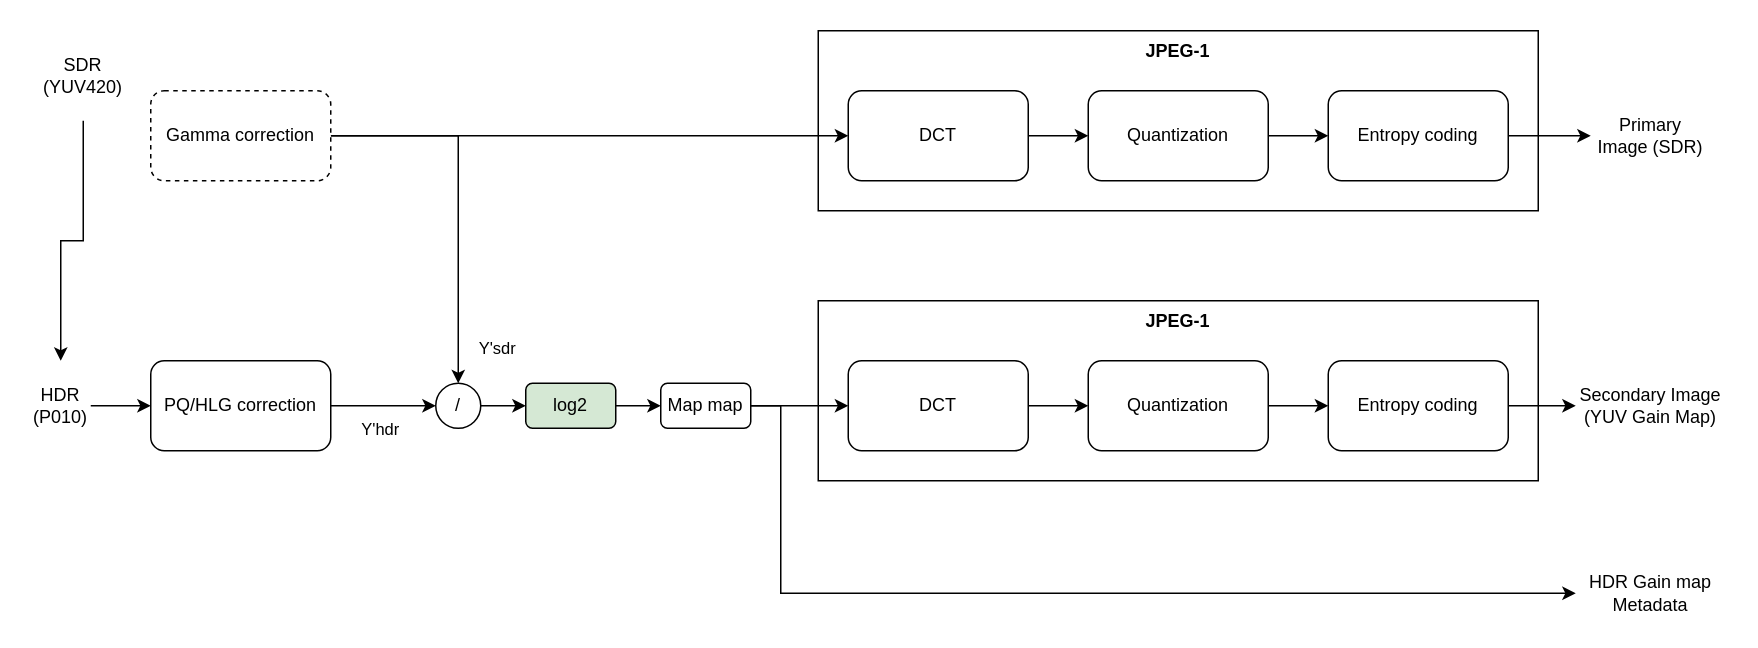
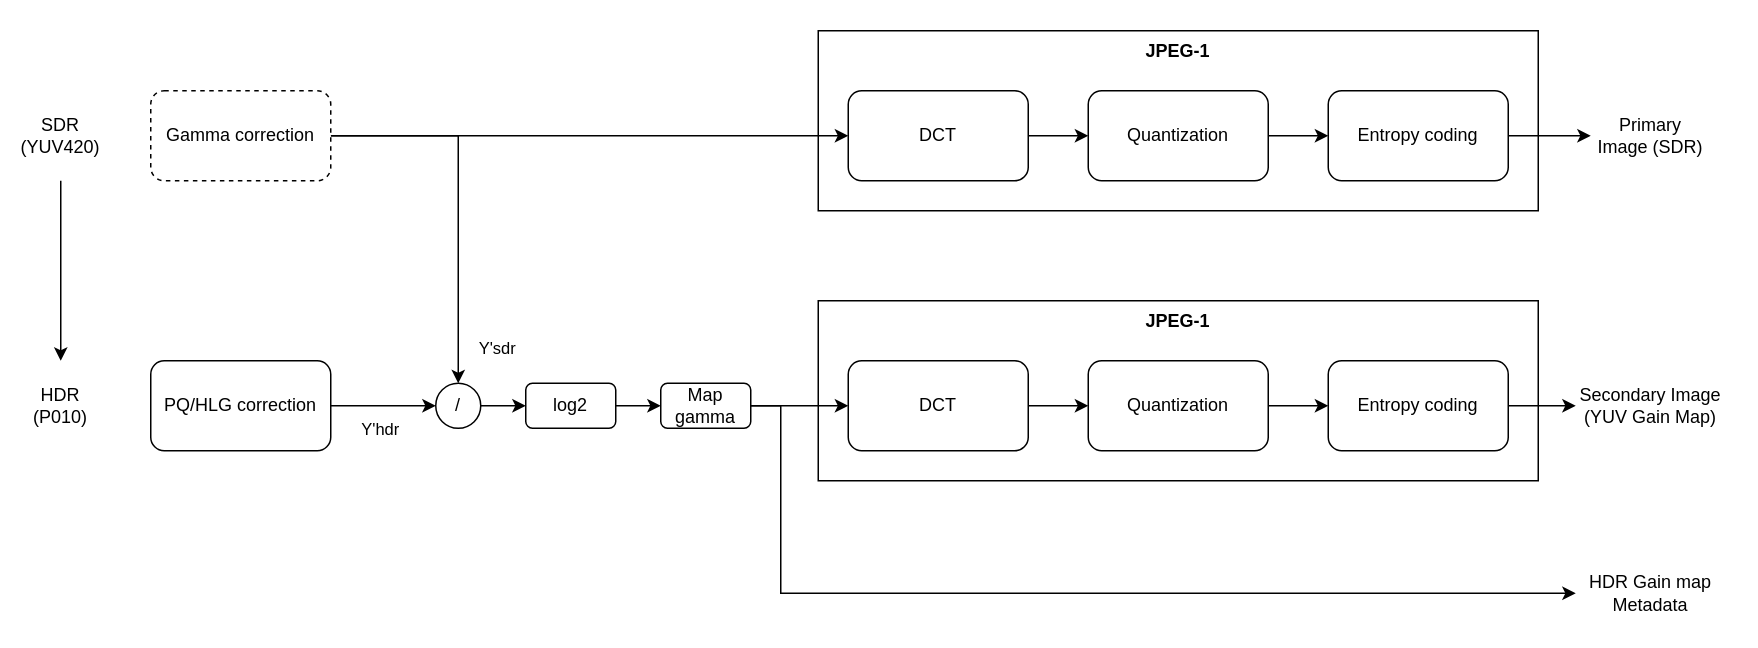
(83, 76) -> (61, 136)
(116, 406) -> none
(571, 406) -> (571, 406)
(706, 406) -> (706, 406)
